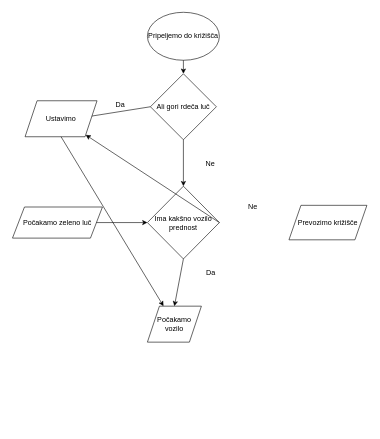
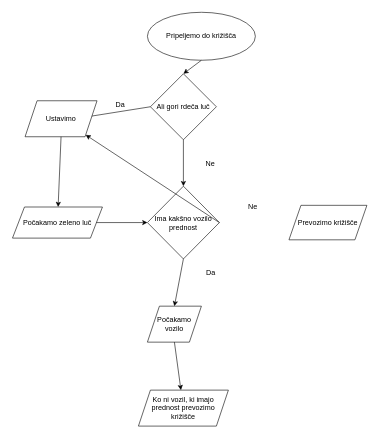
(183, 36) -> (201, 36)
(111, 220) -> (60, 149)
none -> (177, 364)
none -> (183, 408)
